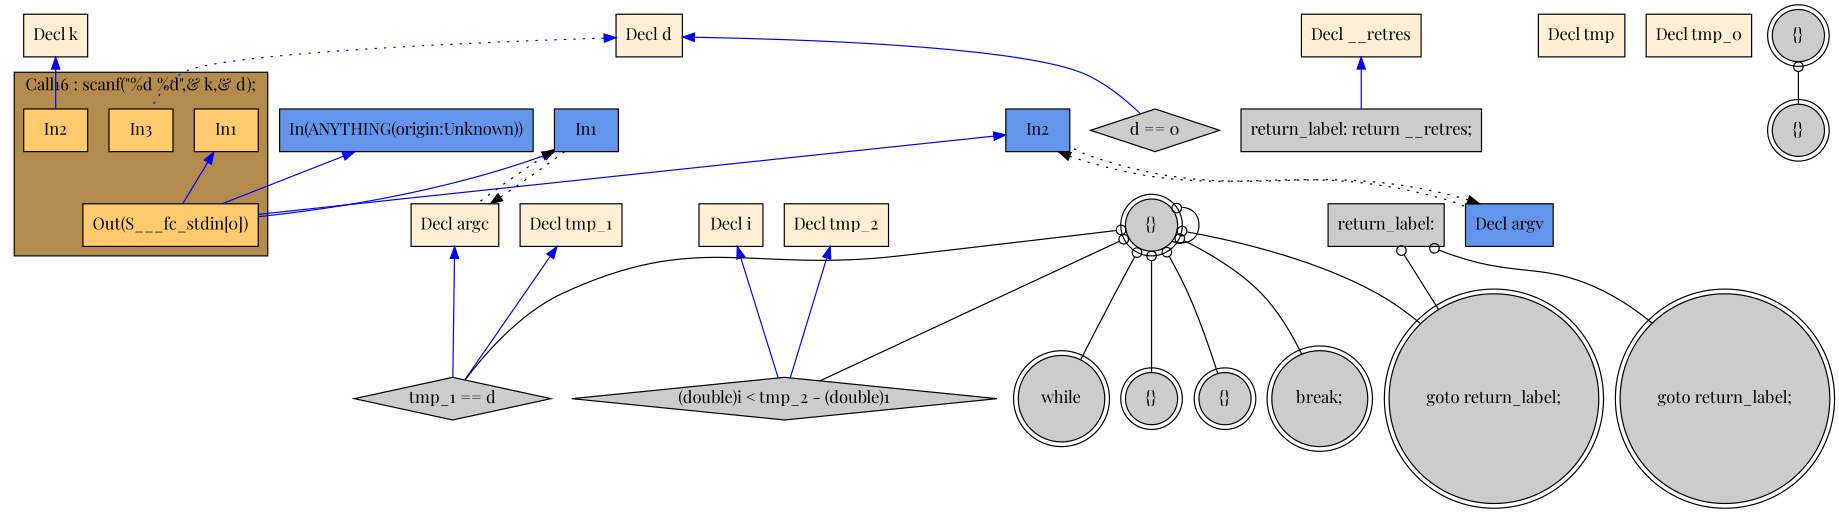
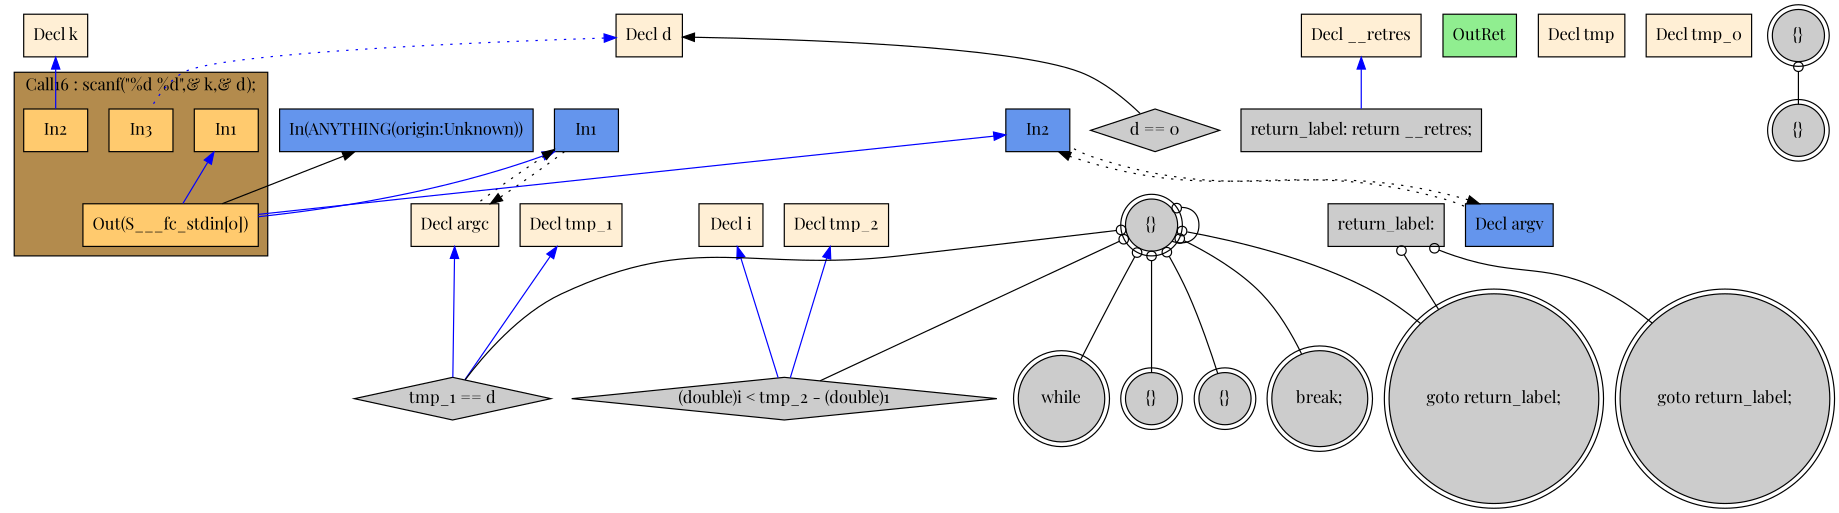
none -> (1480, 36)
(925, 48) -> (925, 48)
(283, 180) -> (283, 180)
